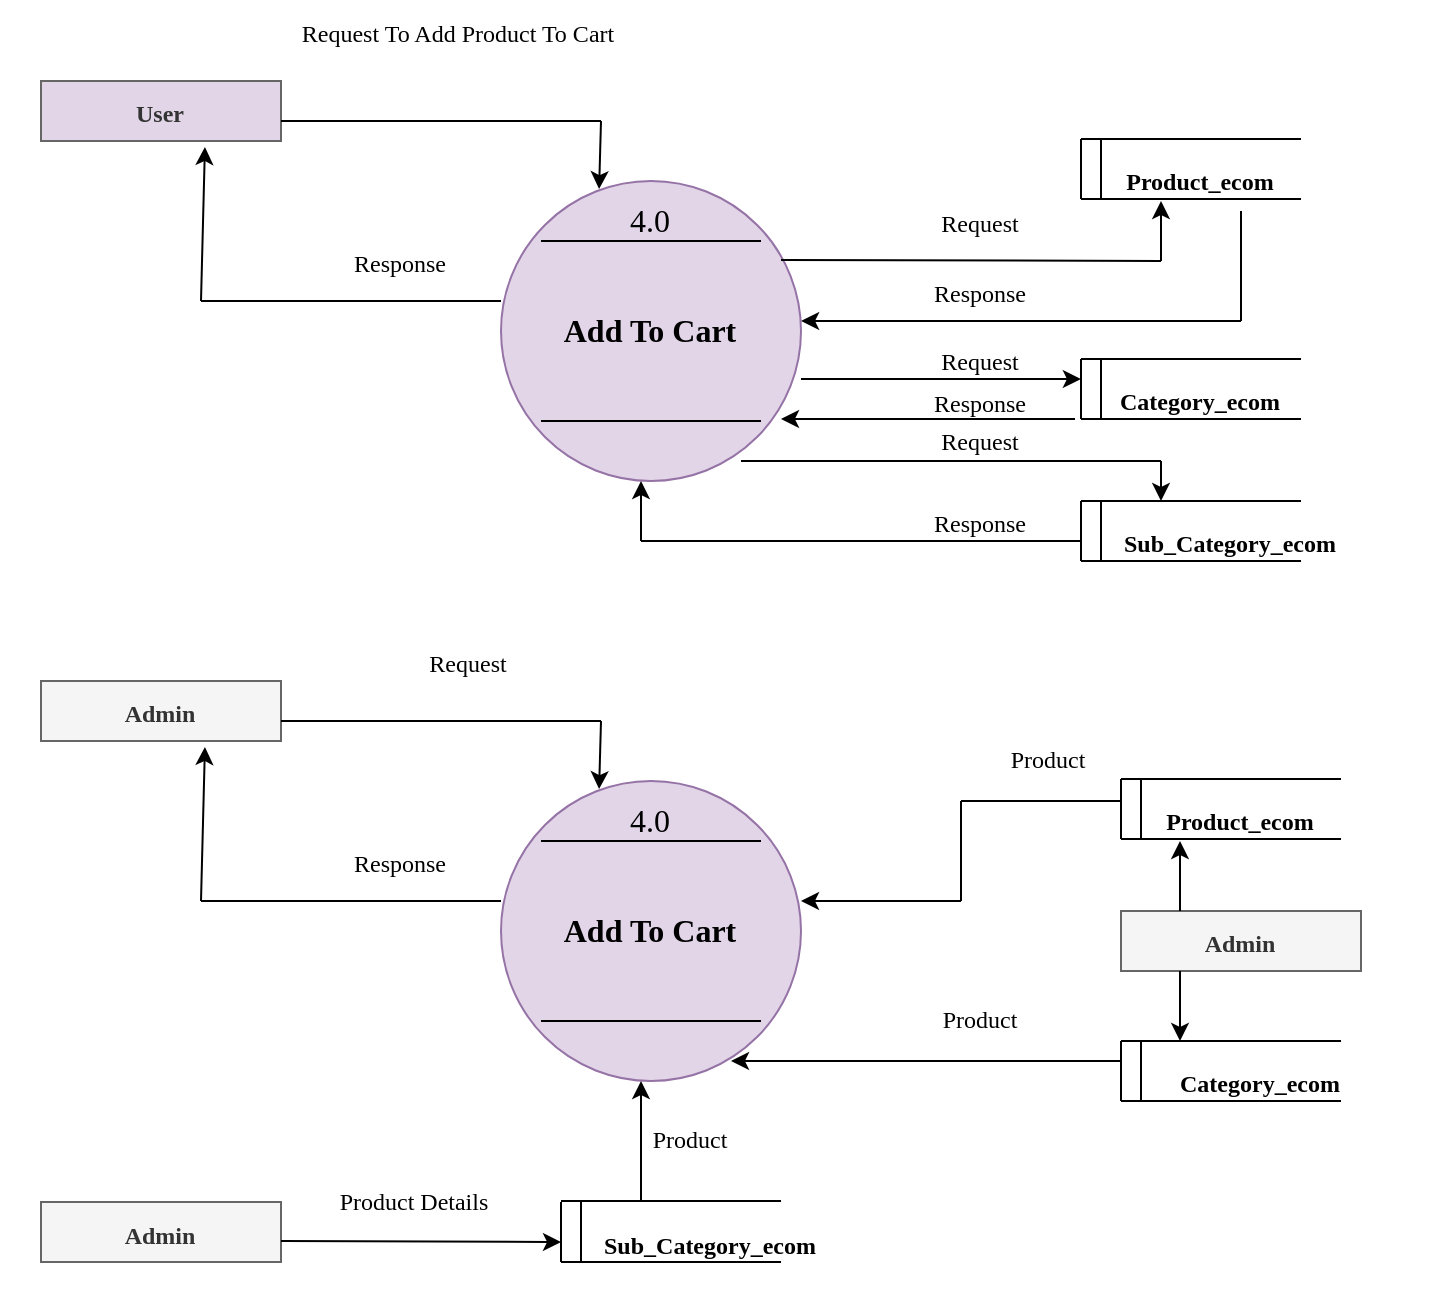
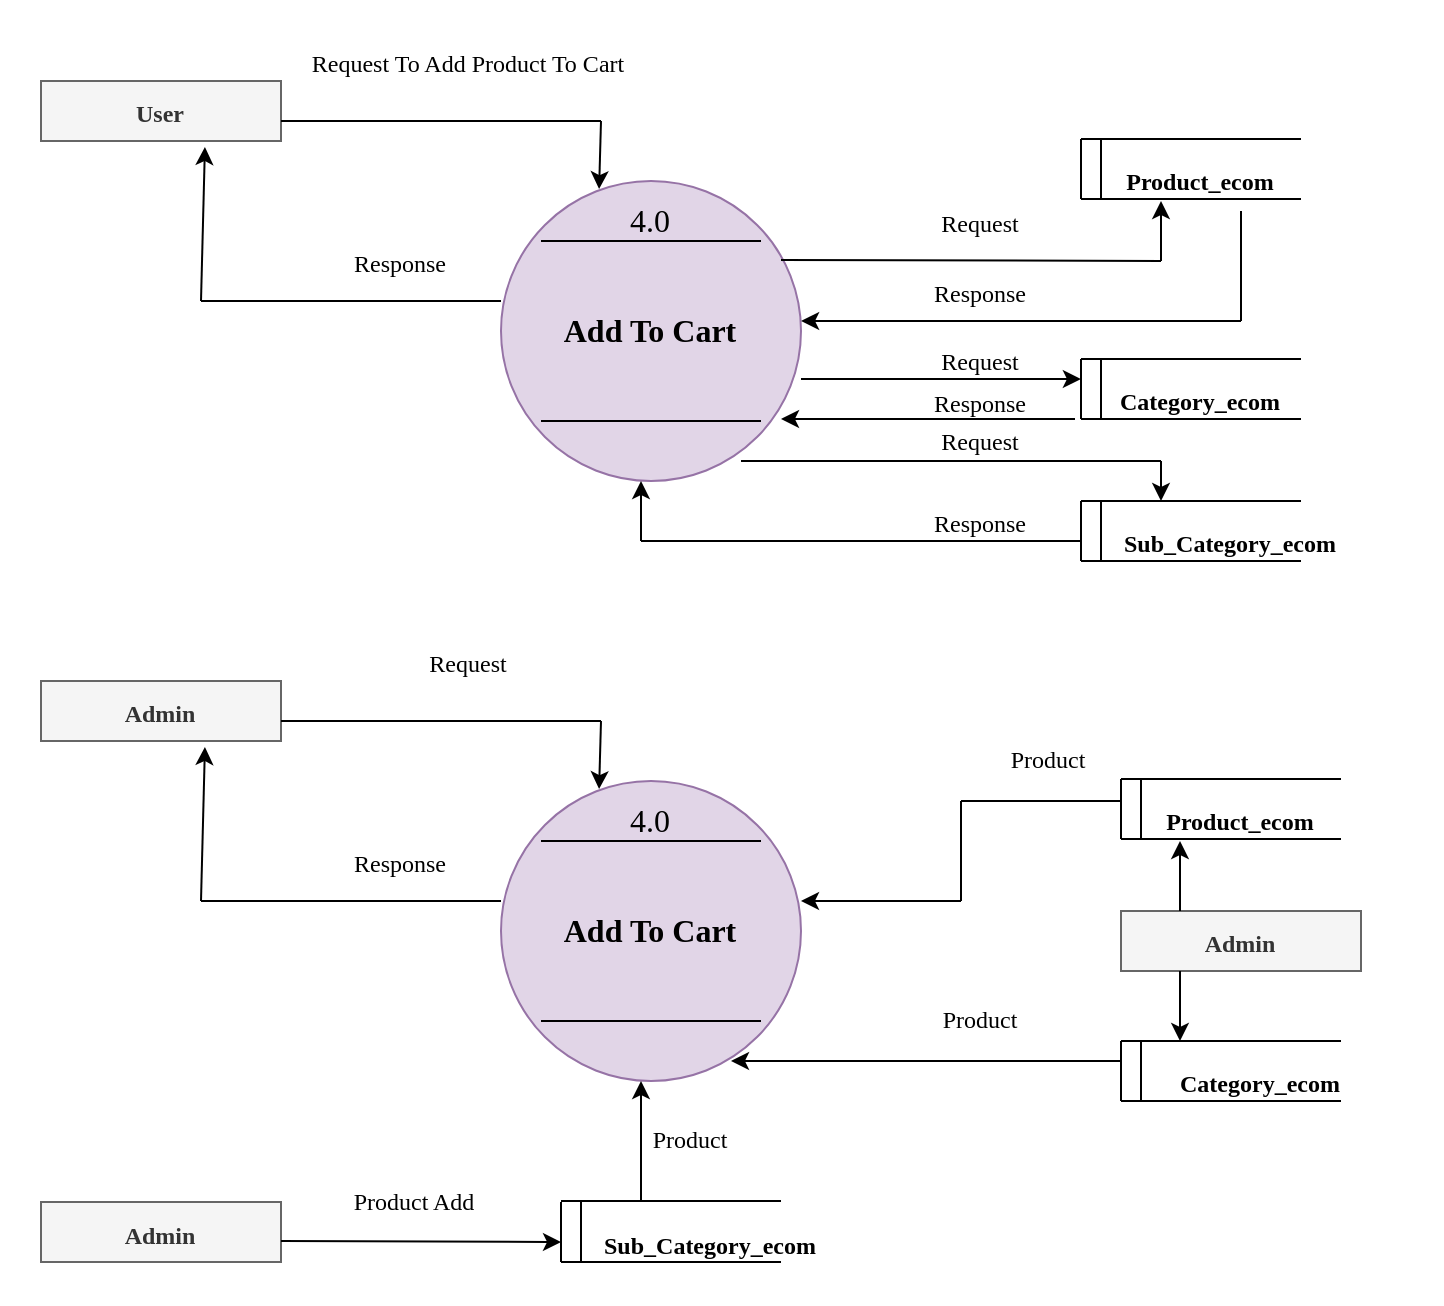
(459, 31) -> (469, 61)
(161, 111) -> (161, 111)
(415, 1203) -> (415, 1203)
